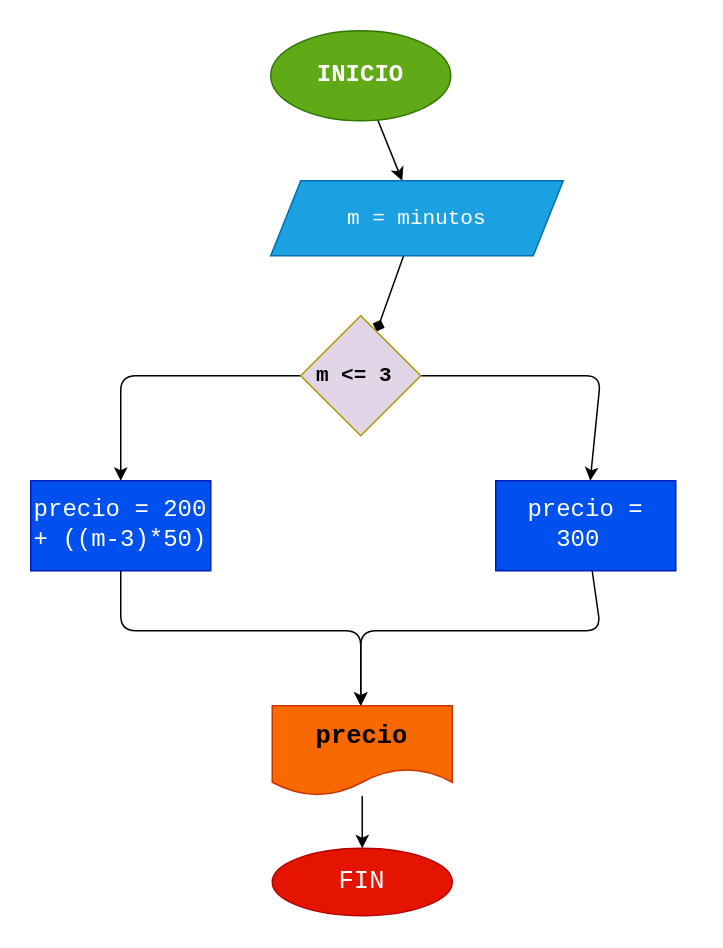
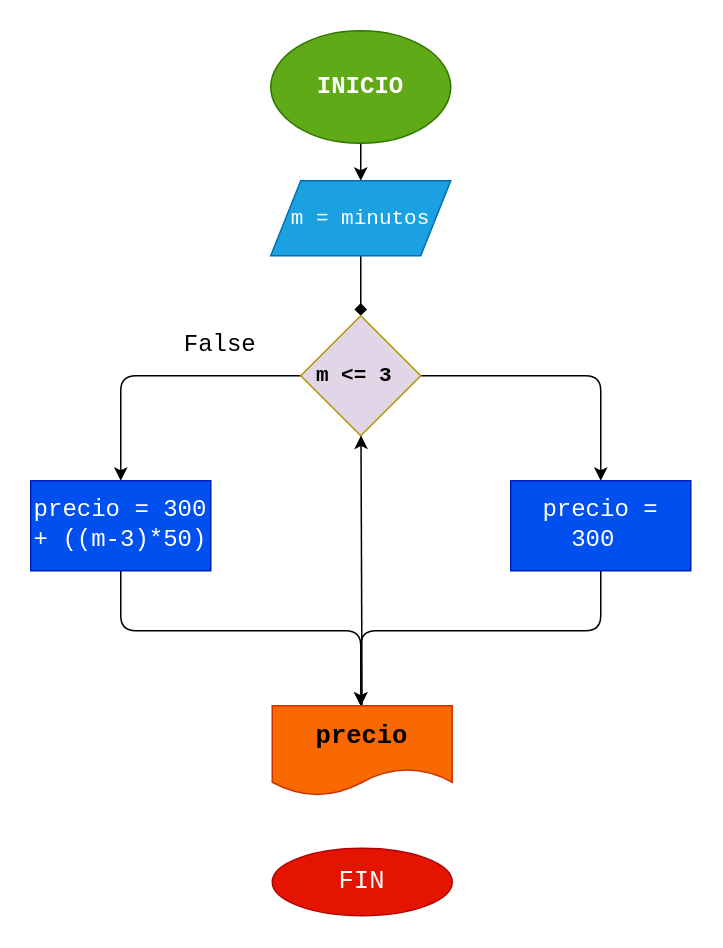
(361, 76) -> (361, 87)
(417, 218) -> (361, 218)
none -> (220, 346)
(121, 526) -> (121, 526)
(586, 526) -> (601, 526)
(362, 817) -> (361, 539)
